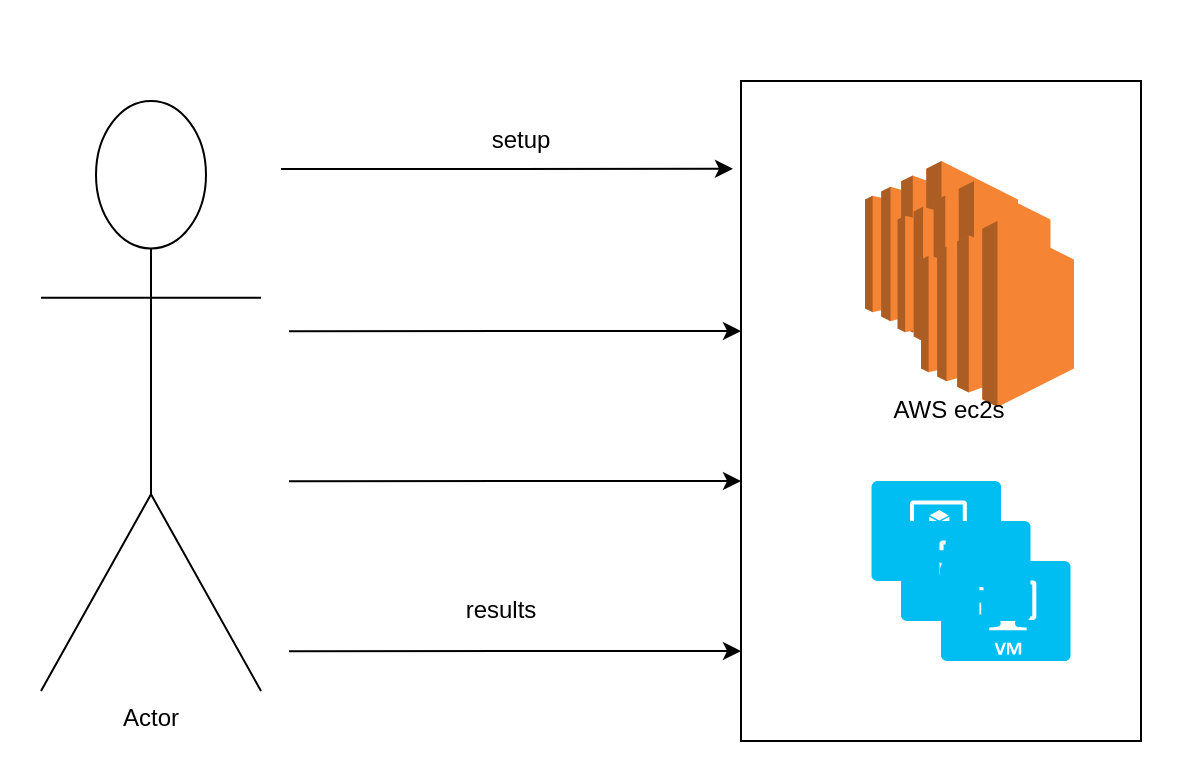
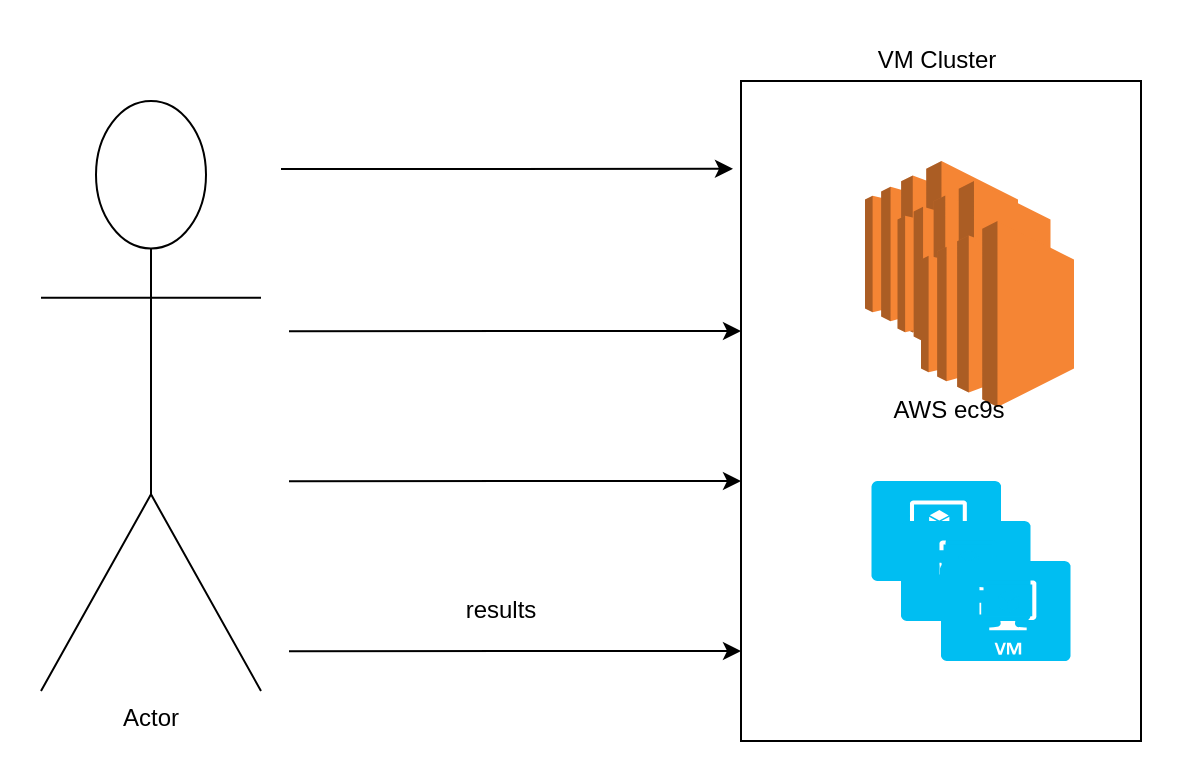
none -> (938, 61)
(521, 141) -> none
(950, 411) -> (950, 411)
